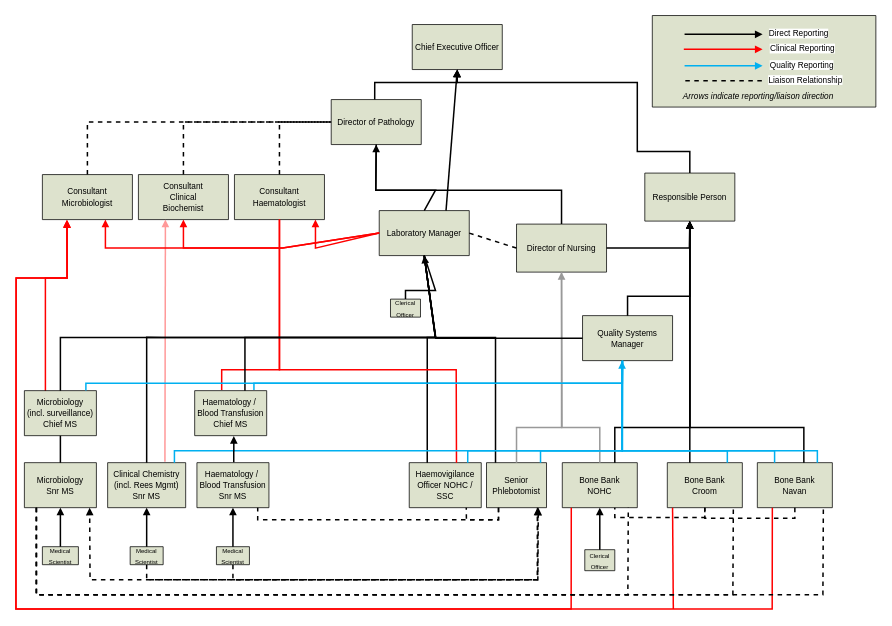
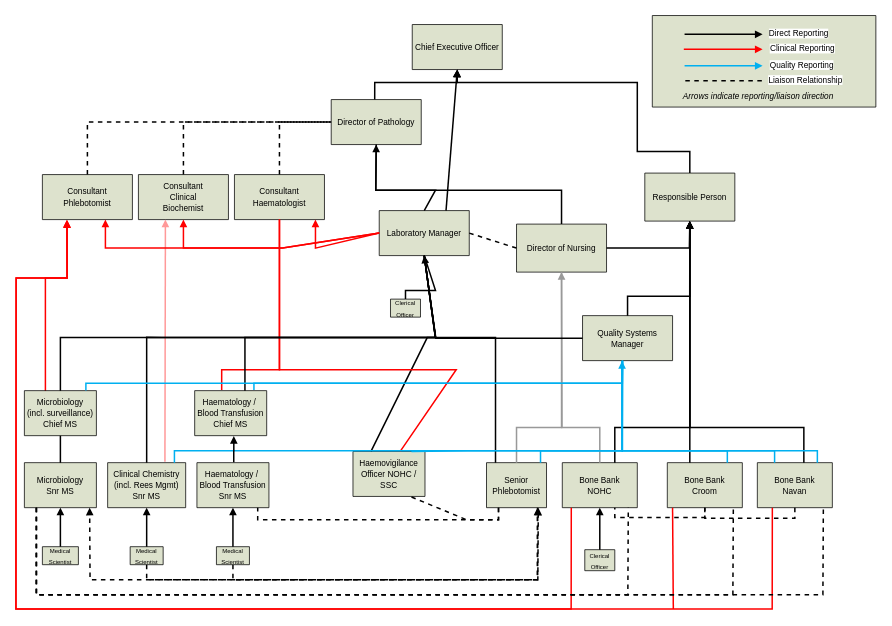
(87, 197) -> (87, 197)
(445, 485) -> (389, 474)
